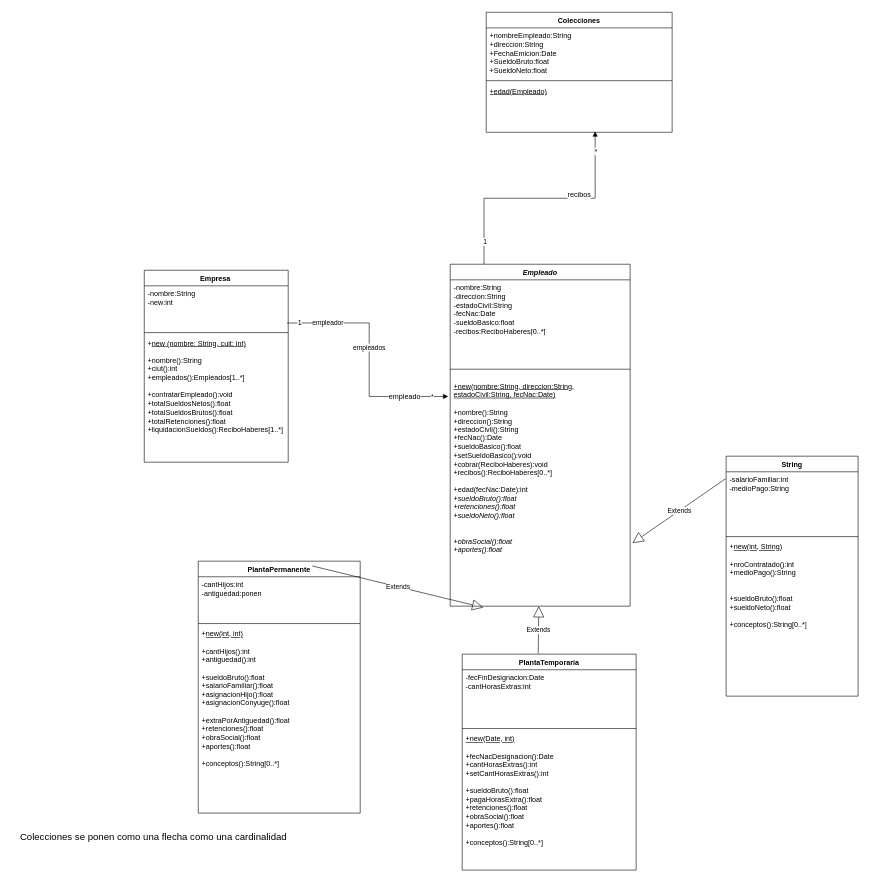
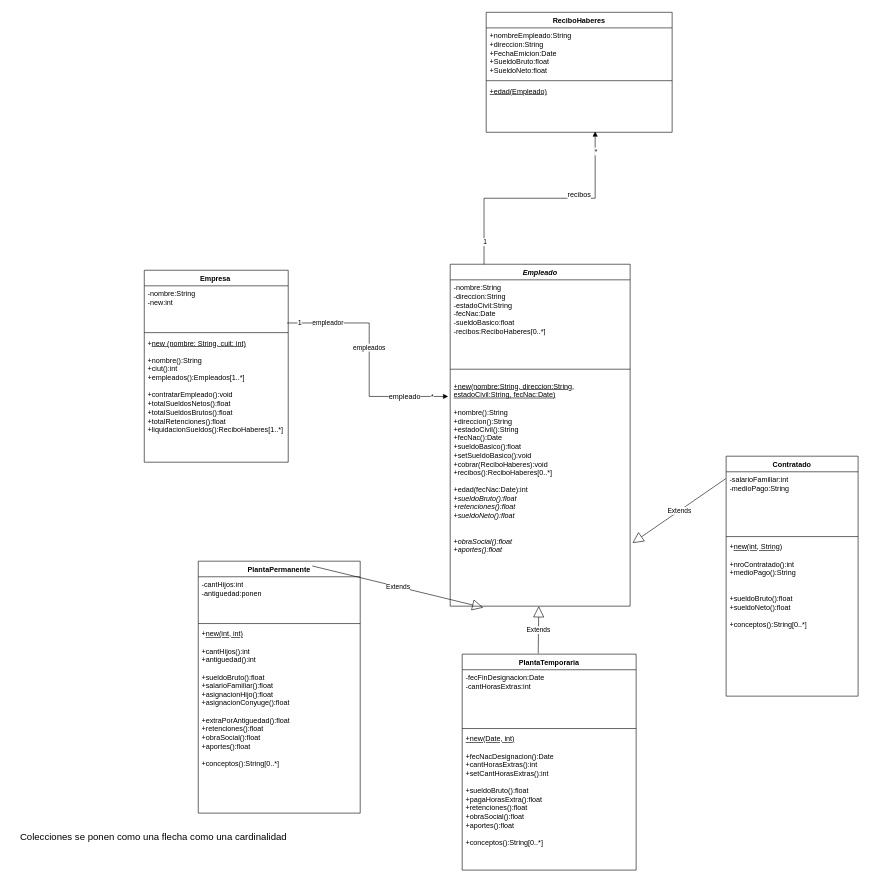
(579, 21) -> (579, 21)
(792, 465) -> (792, 465)
